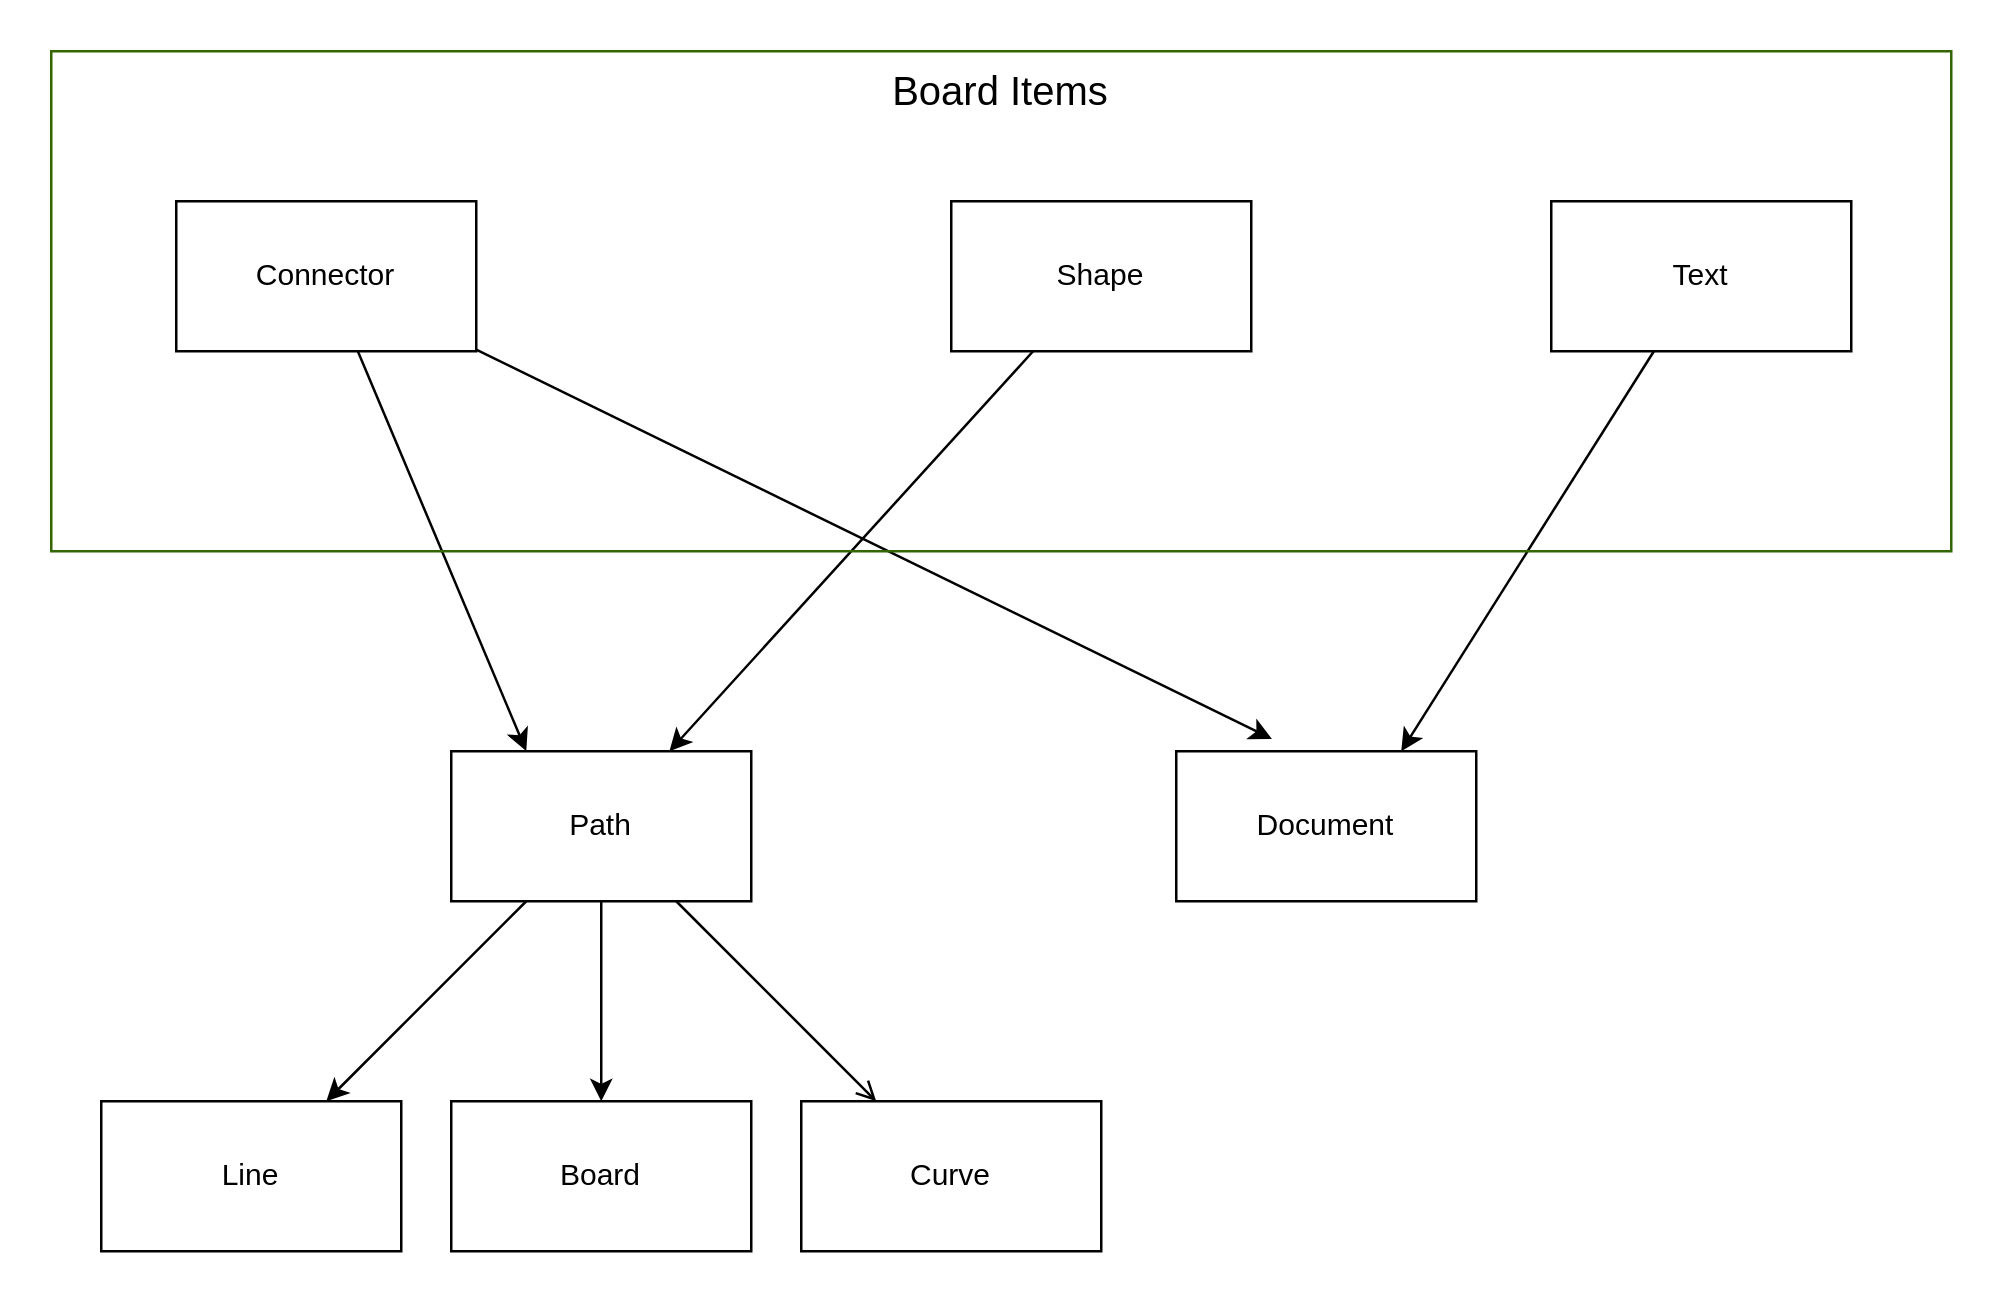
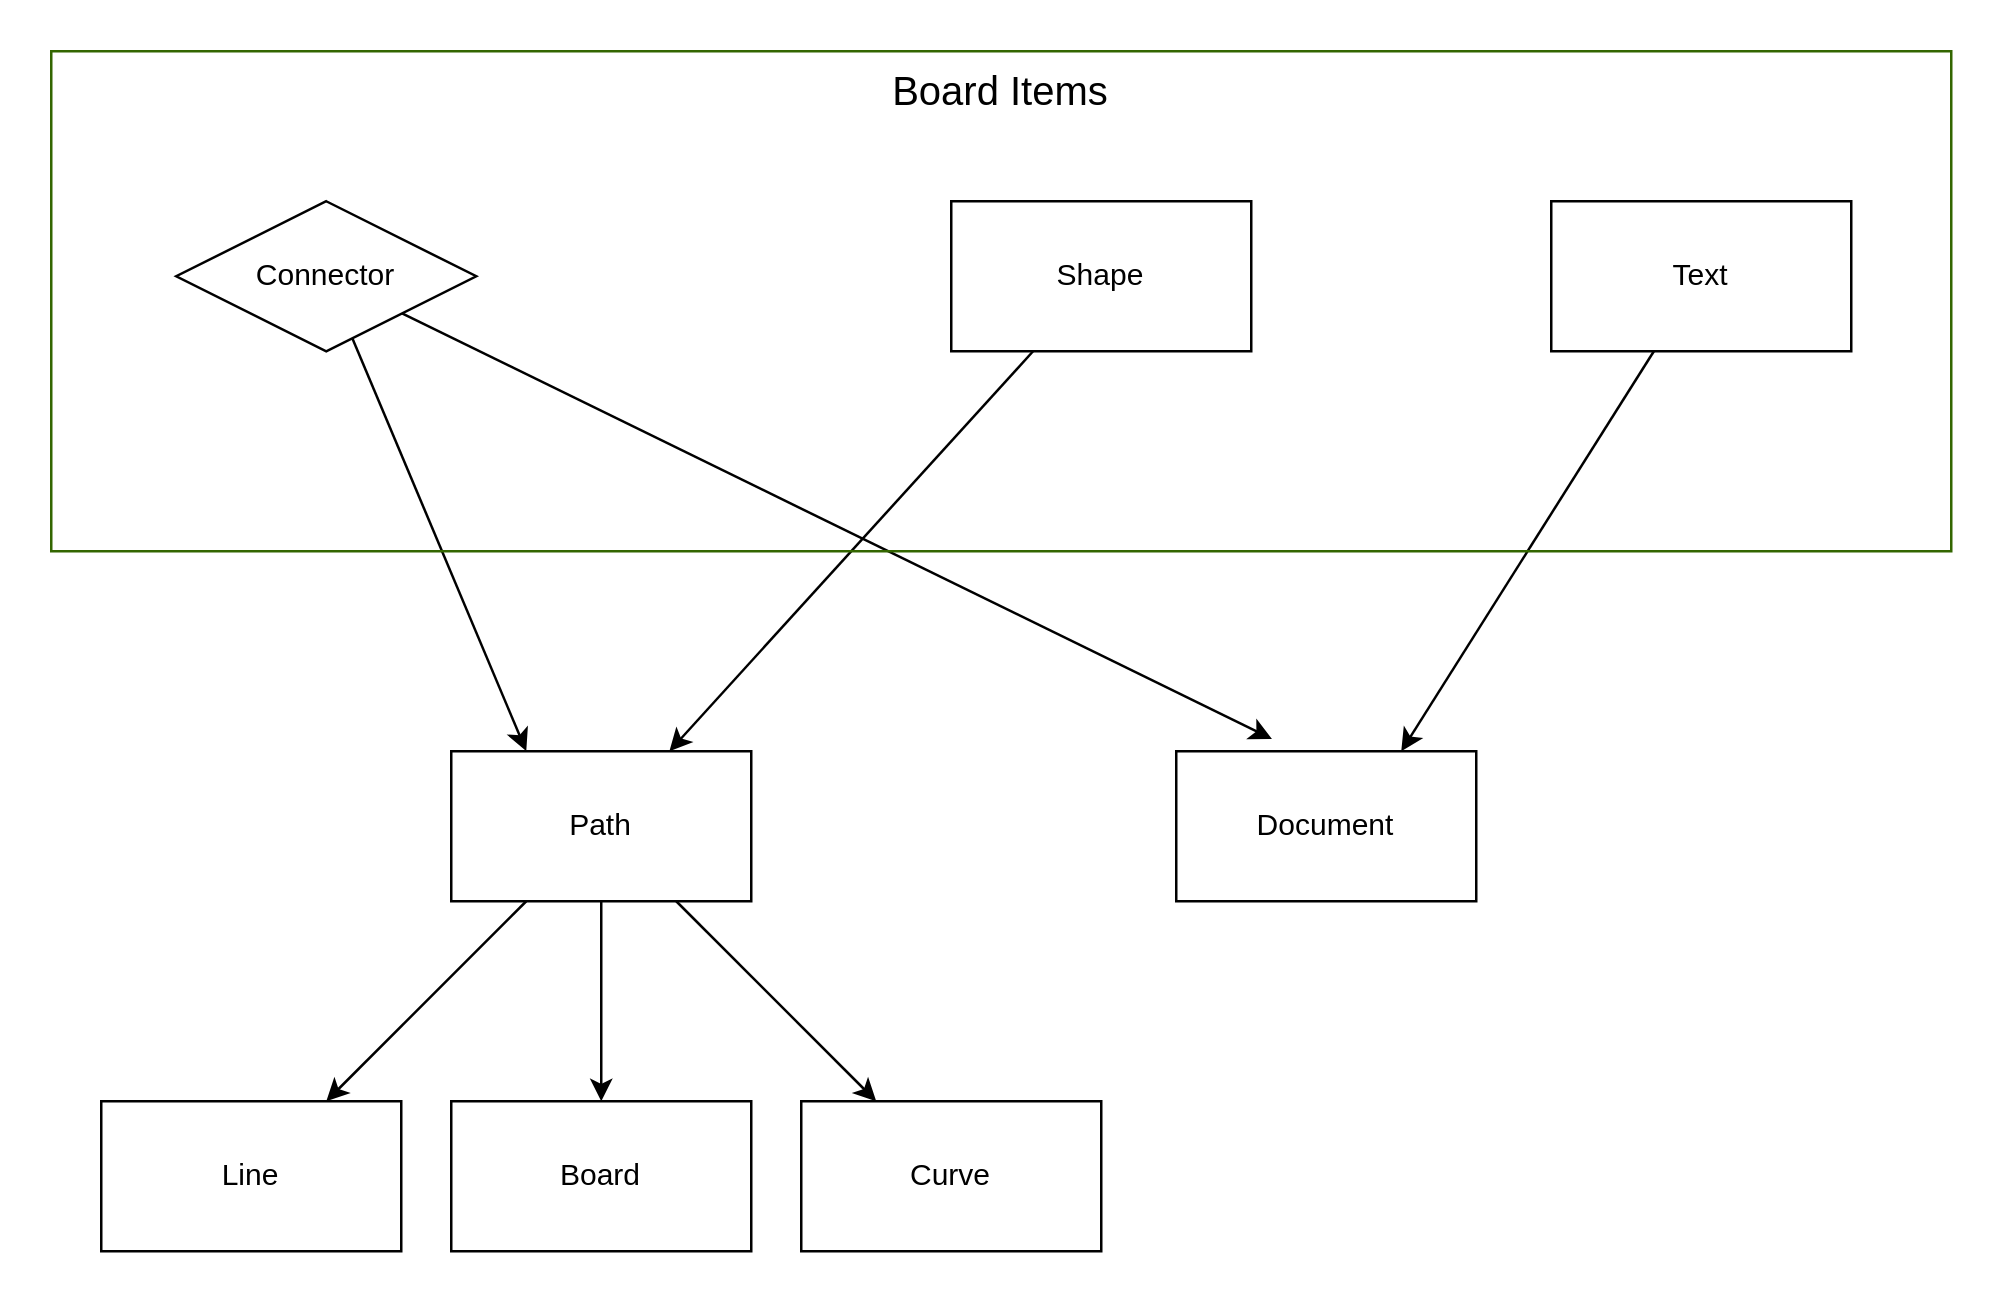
(326, 276) -> (326, 276)
(867, 1092) -> (864, 1089)
